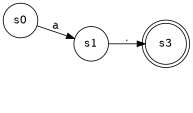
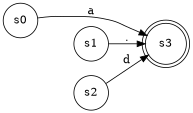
(52, 31) -> (90, 17)
none -> (91, 93)
